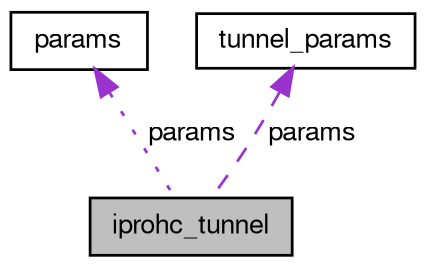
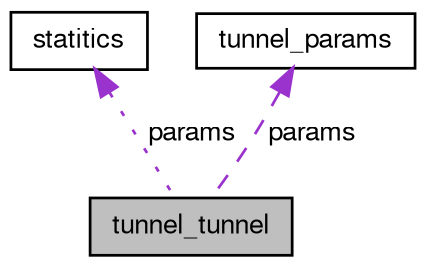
(79, 41) -> (79, 41)
(191, 227) -> (191, 227)
